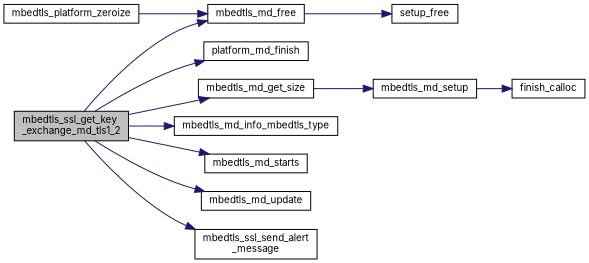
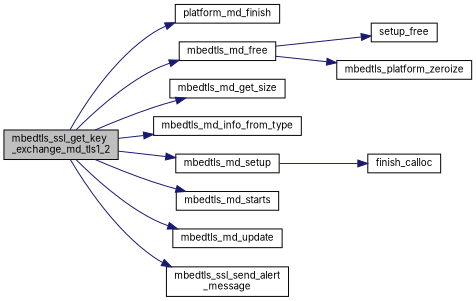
(168, 14) -> (301, 59)
(338, 89) -> (142, 154)
(256, 126) -> (227, 126)
